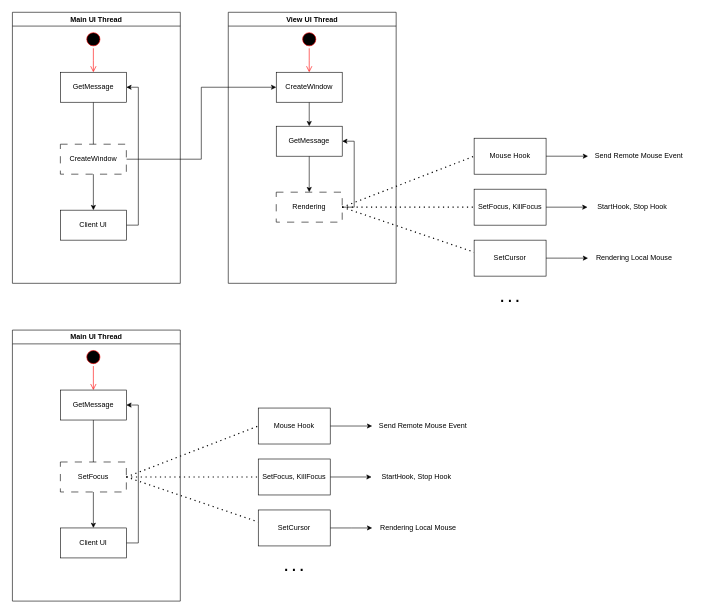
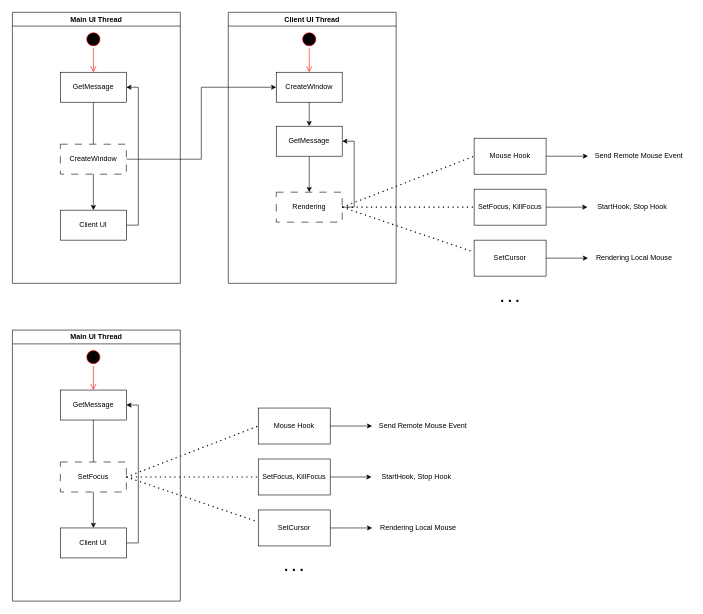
(312, 20) -> (312, 20)
